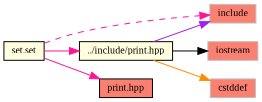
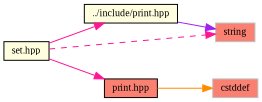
(233, 14) -> (235, 32)
(24, 51) -> (26, 51)
(233, 51) -> none
(177, 69) -> (180, 88)
